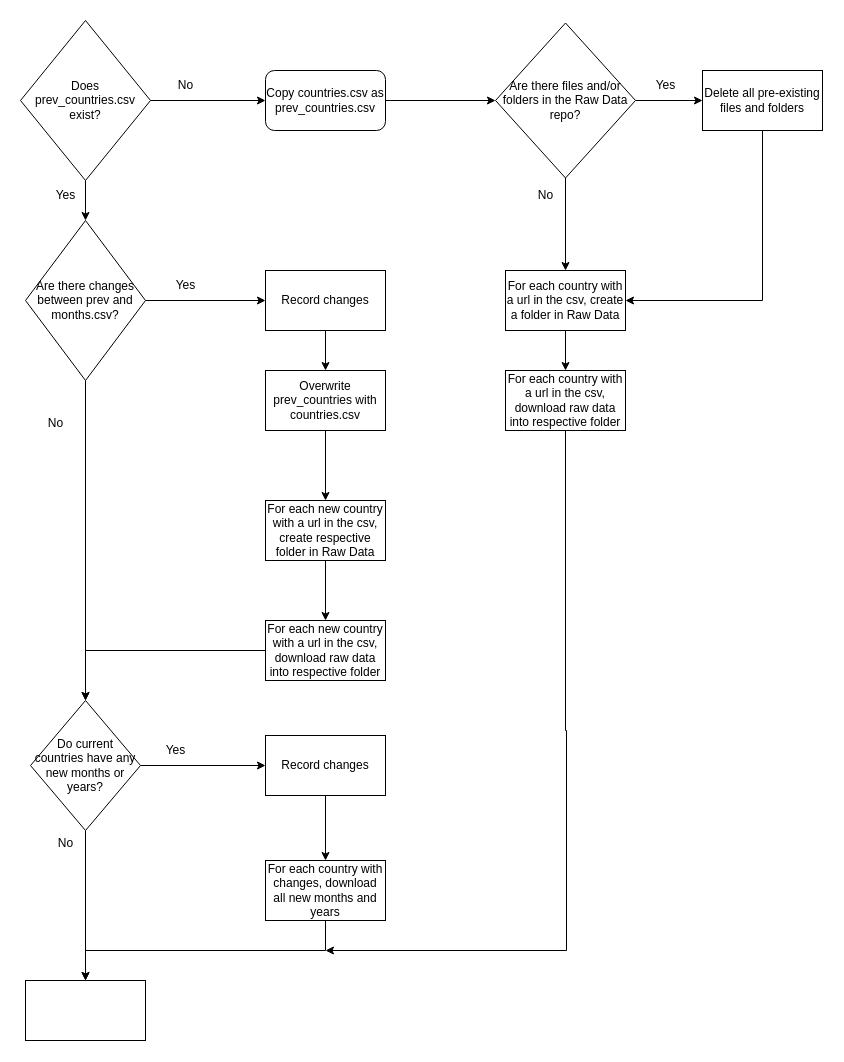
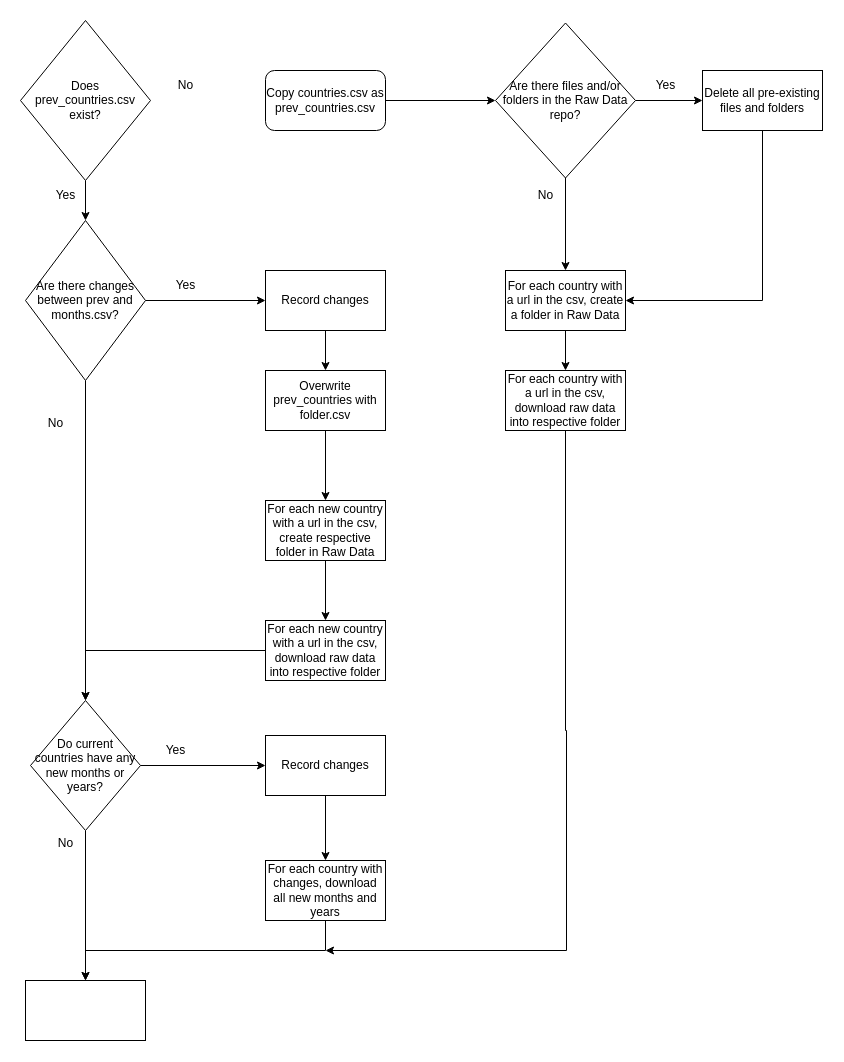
(205, 101) -> none
(326, 401) -> (326, 401)
